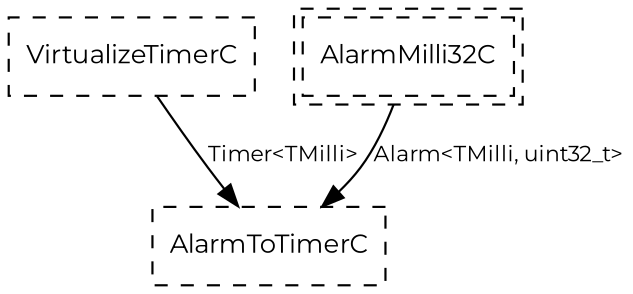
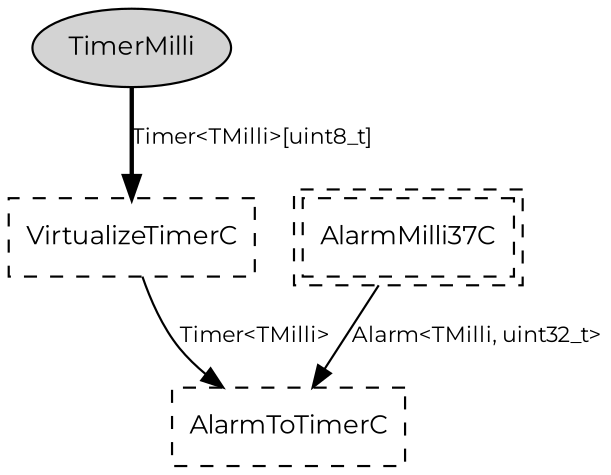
none -> (132, 48)
(408, 57) -> (408, 237)
